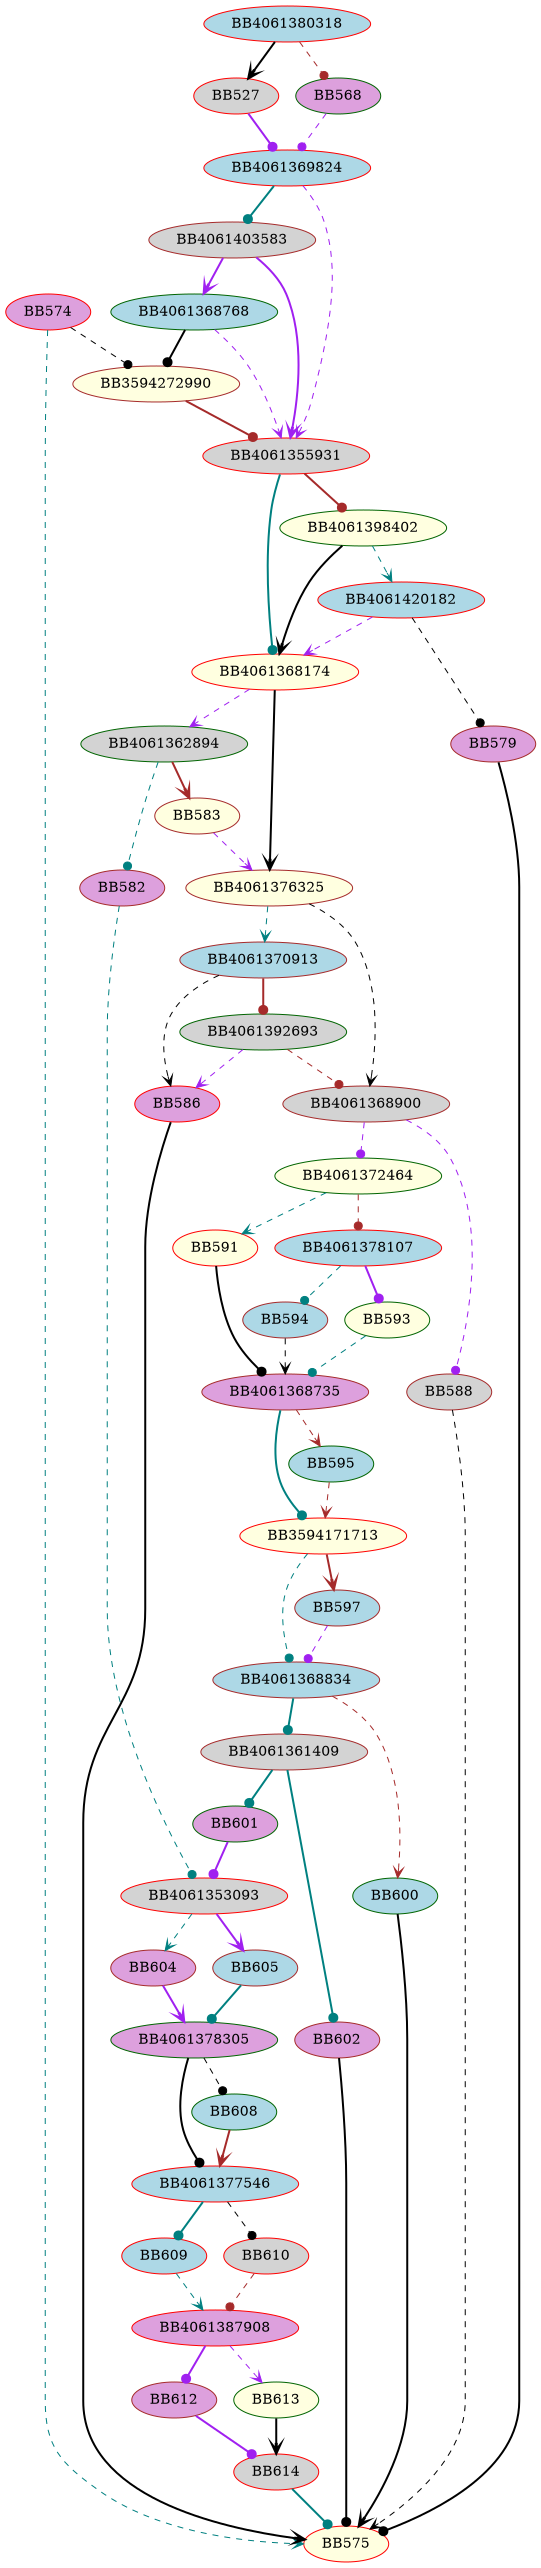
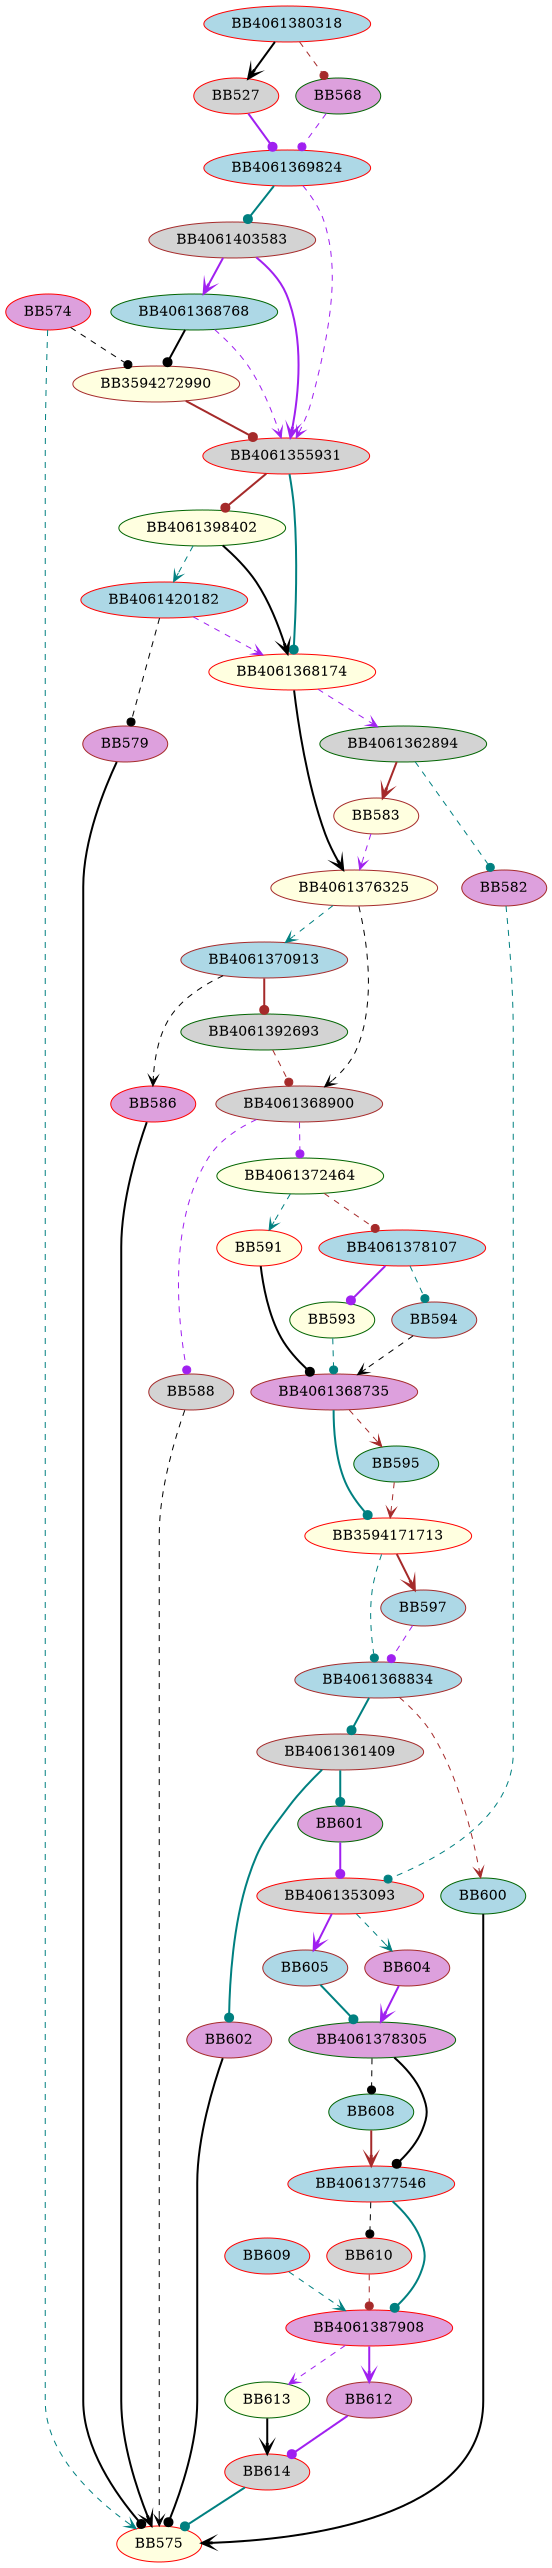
(223, 1065) -> none
(192, 2217) -> (424, 2252)
(197, 2361) -> (369, 2359)
